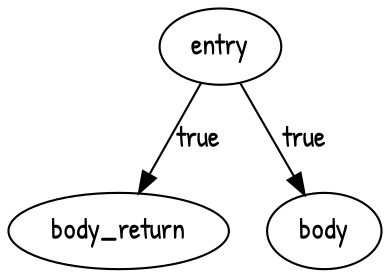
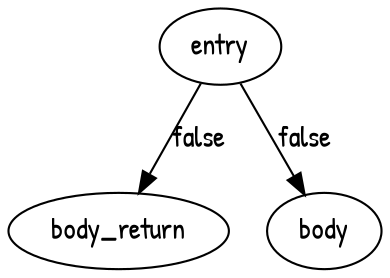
(198, 139) -> (198, 139)
(304, 139) -> (304, 139)
